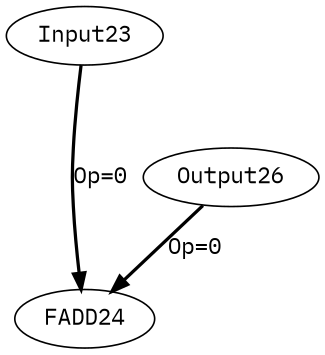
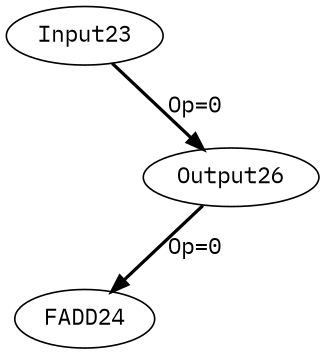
(72, 169) -> (152, 101)
